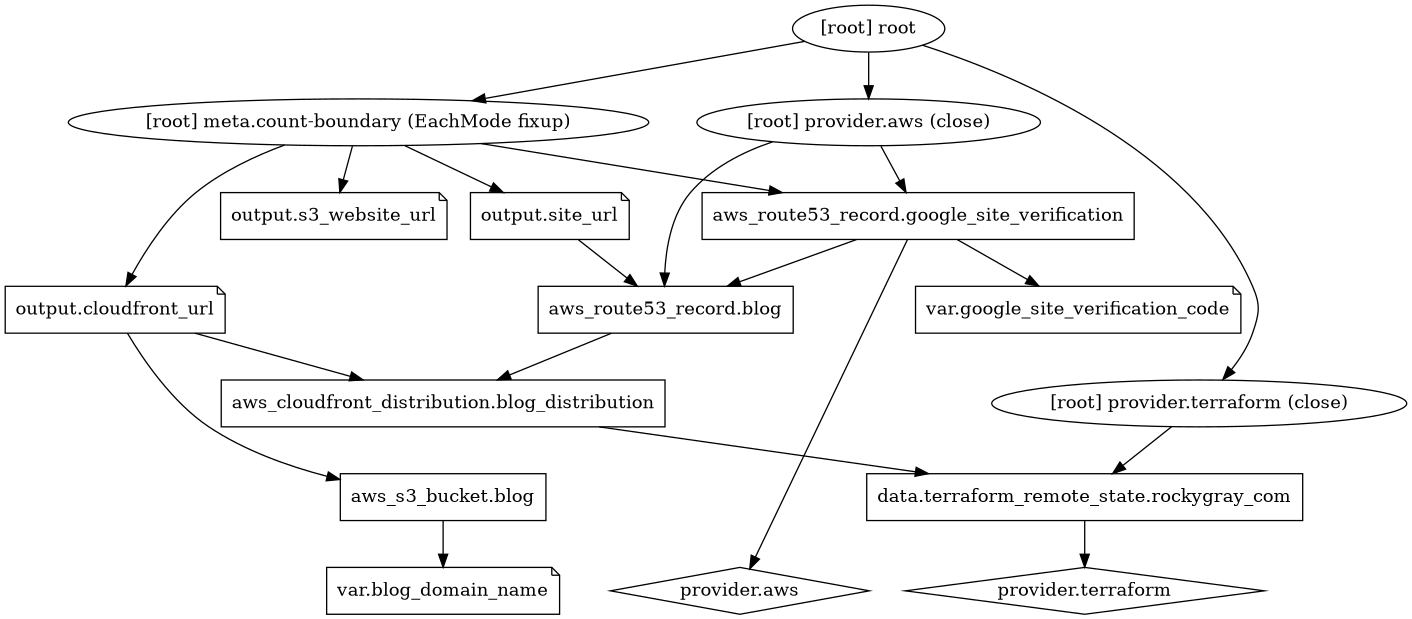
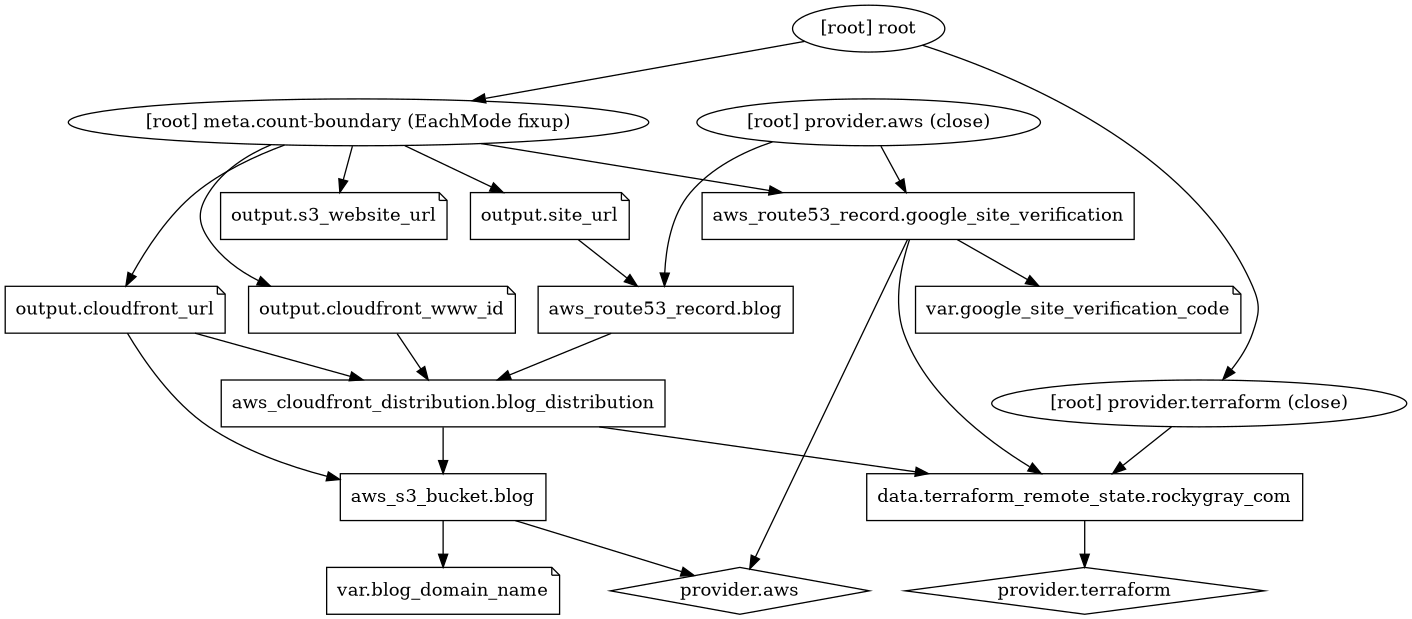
(869, 69) -> none
(798, 261) -> (925, 374)
none -> (382, 310)
none -> (443, 444)
none -> (598, 546)
